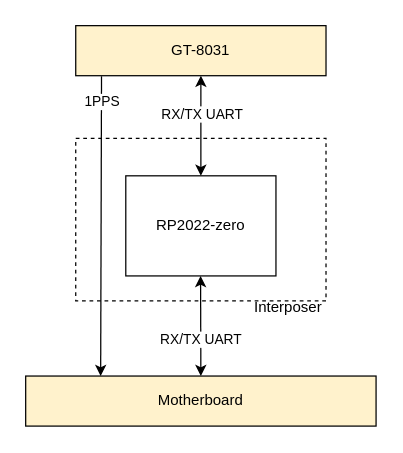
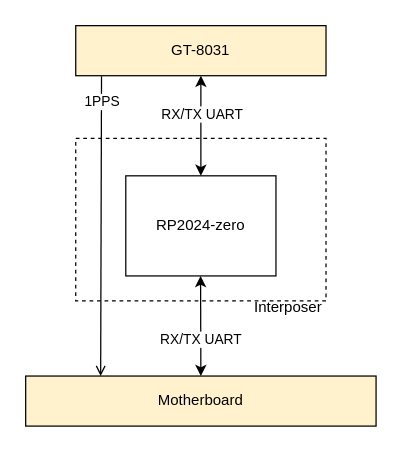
(201, 226) -> (201, 226)
(101, 366) -> (101, 368)
